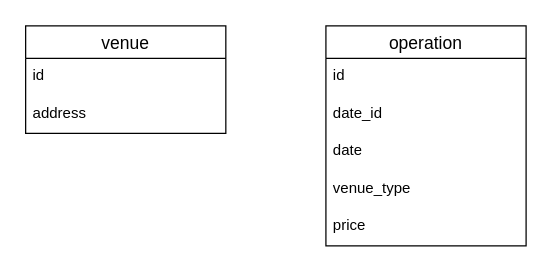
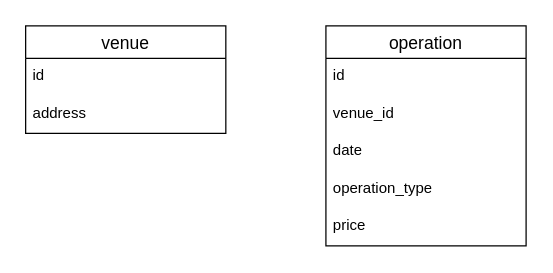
(361, 113) -> (365, 113)
(375, 188) -> (390, 188)
